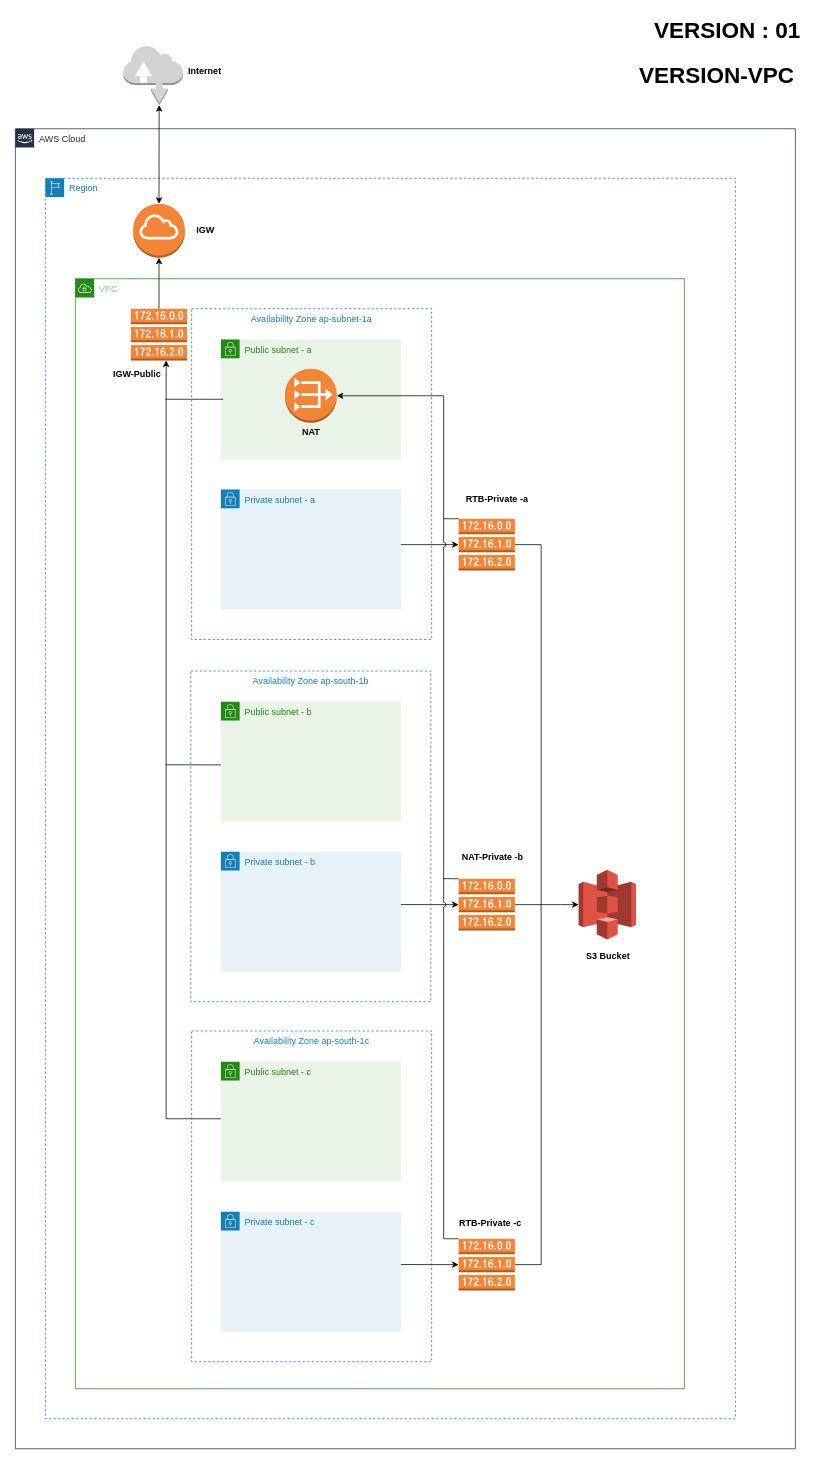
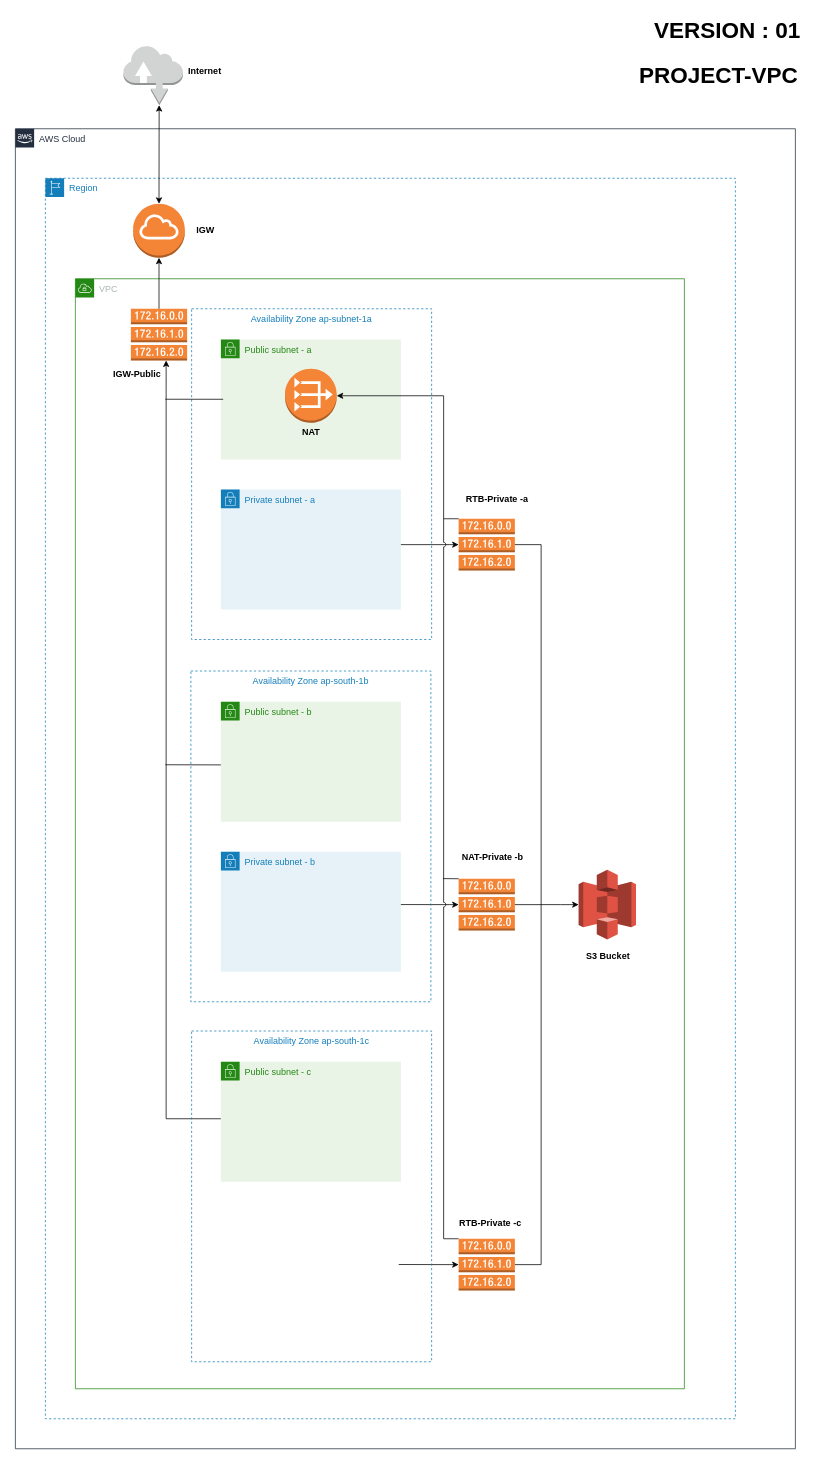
(709, 76) -> (709, 76)
(311, 1272) -> none
